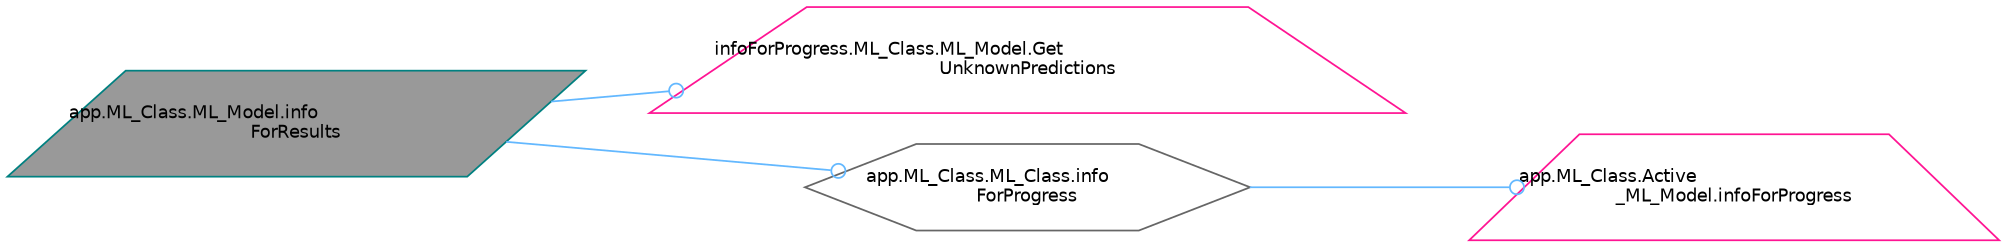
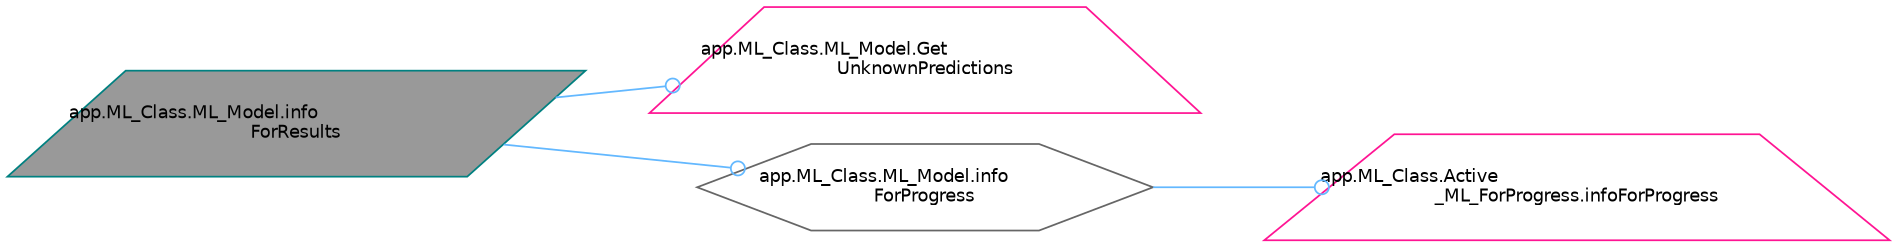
(1028, 60) -> (925, 60)
(1028, 187) -> (925, 187)
(1734, 187) -> (1577, 187)
